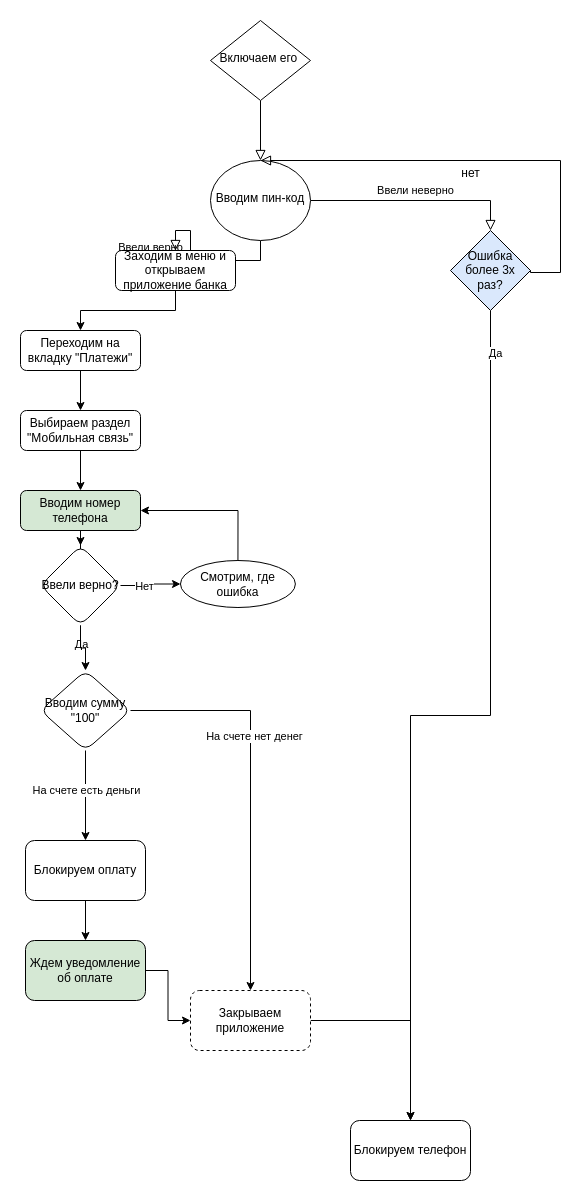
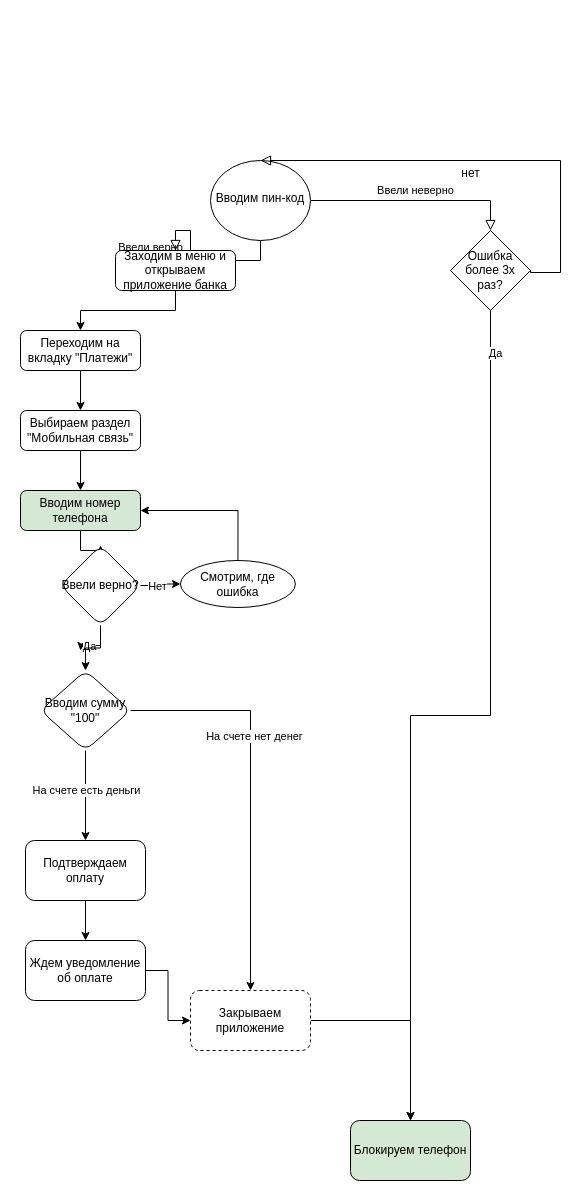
(261, 61) -> none
(261, 125) -> none
(491, 271) -> (491, 271)
(81, 586) -> (101, 586)
(86, 871) -> (86, 871)
(86, 971) -> (86, 971)
(411, 1151) -> (411, 1151)
